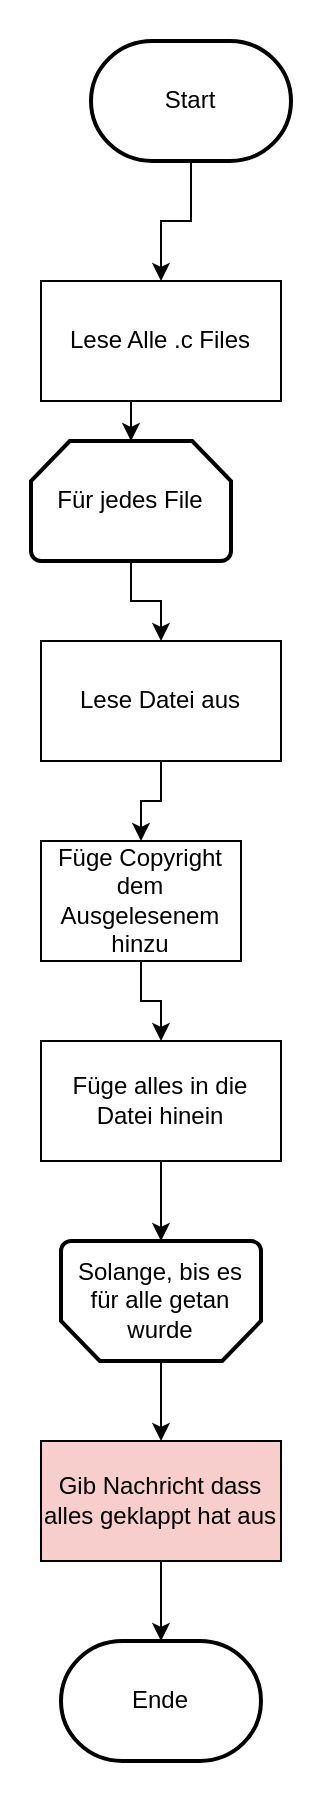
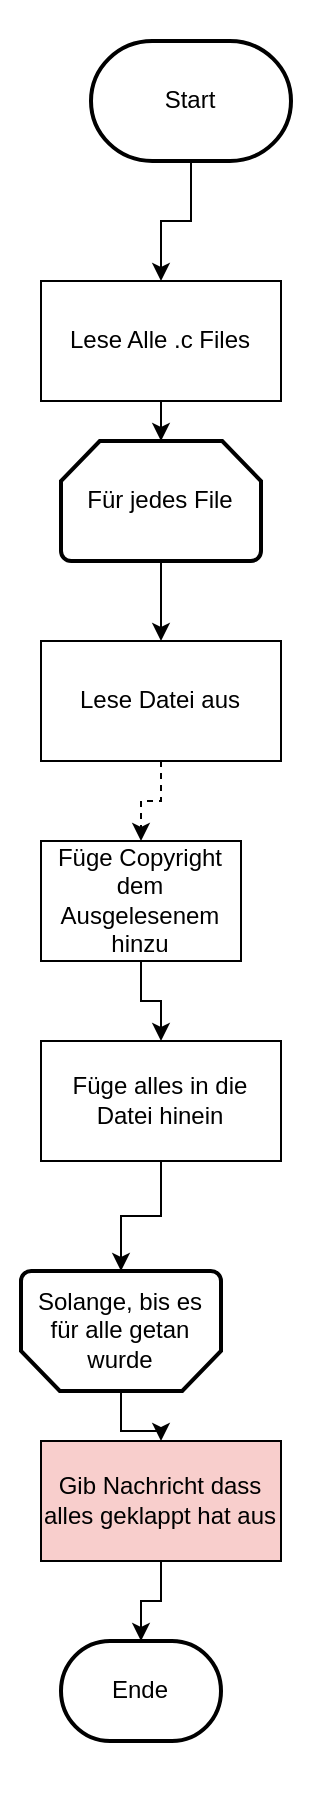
(131, 501) -> (161, 501)
(157, 801) -> (157, 801)
(161, 1301) -> (121, 1331)
(161, 1701) -> (141, 1691)
